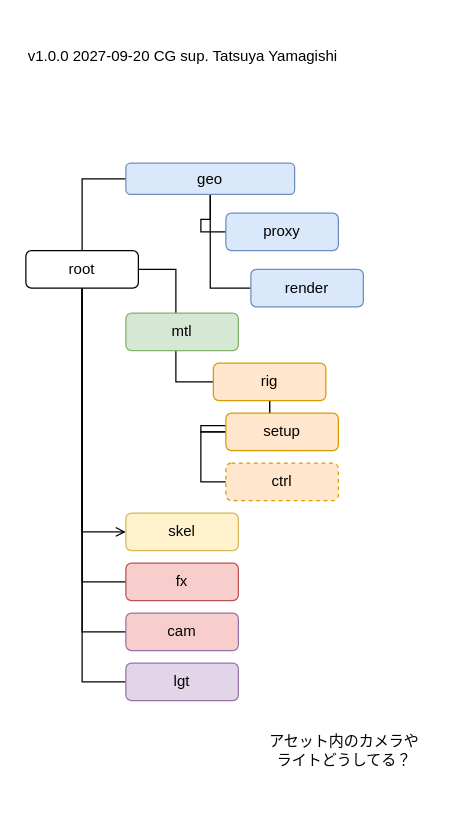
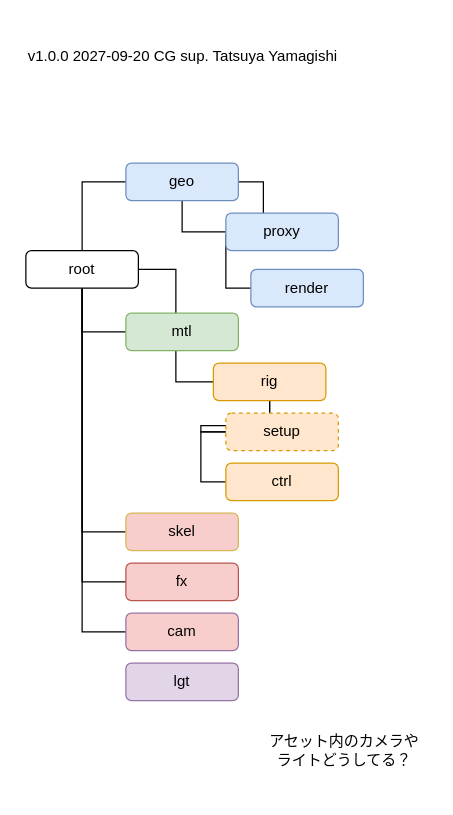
(210, 179) -> (182, 182)
none -> (104, 332)
(282, 432) -> (282, 432)
(282, 482) -> (282, 482)
(119, 532) -> (121, 532)
(182, 532) -> (182, 532)
(82, 679) -> none
